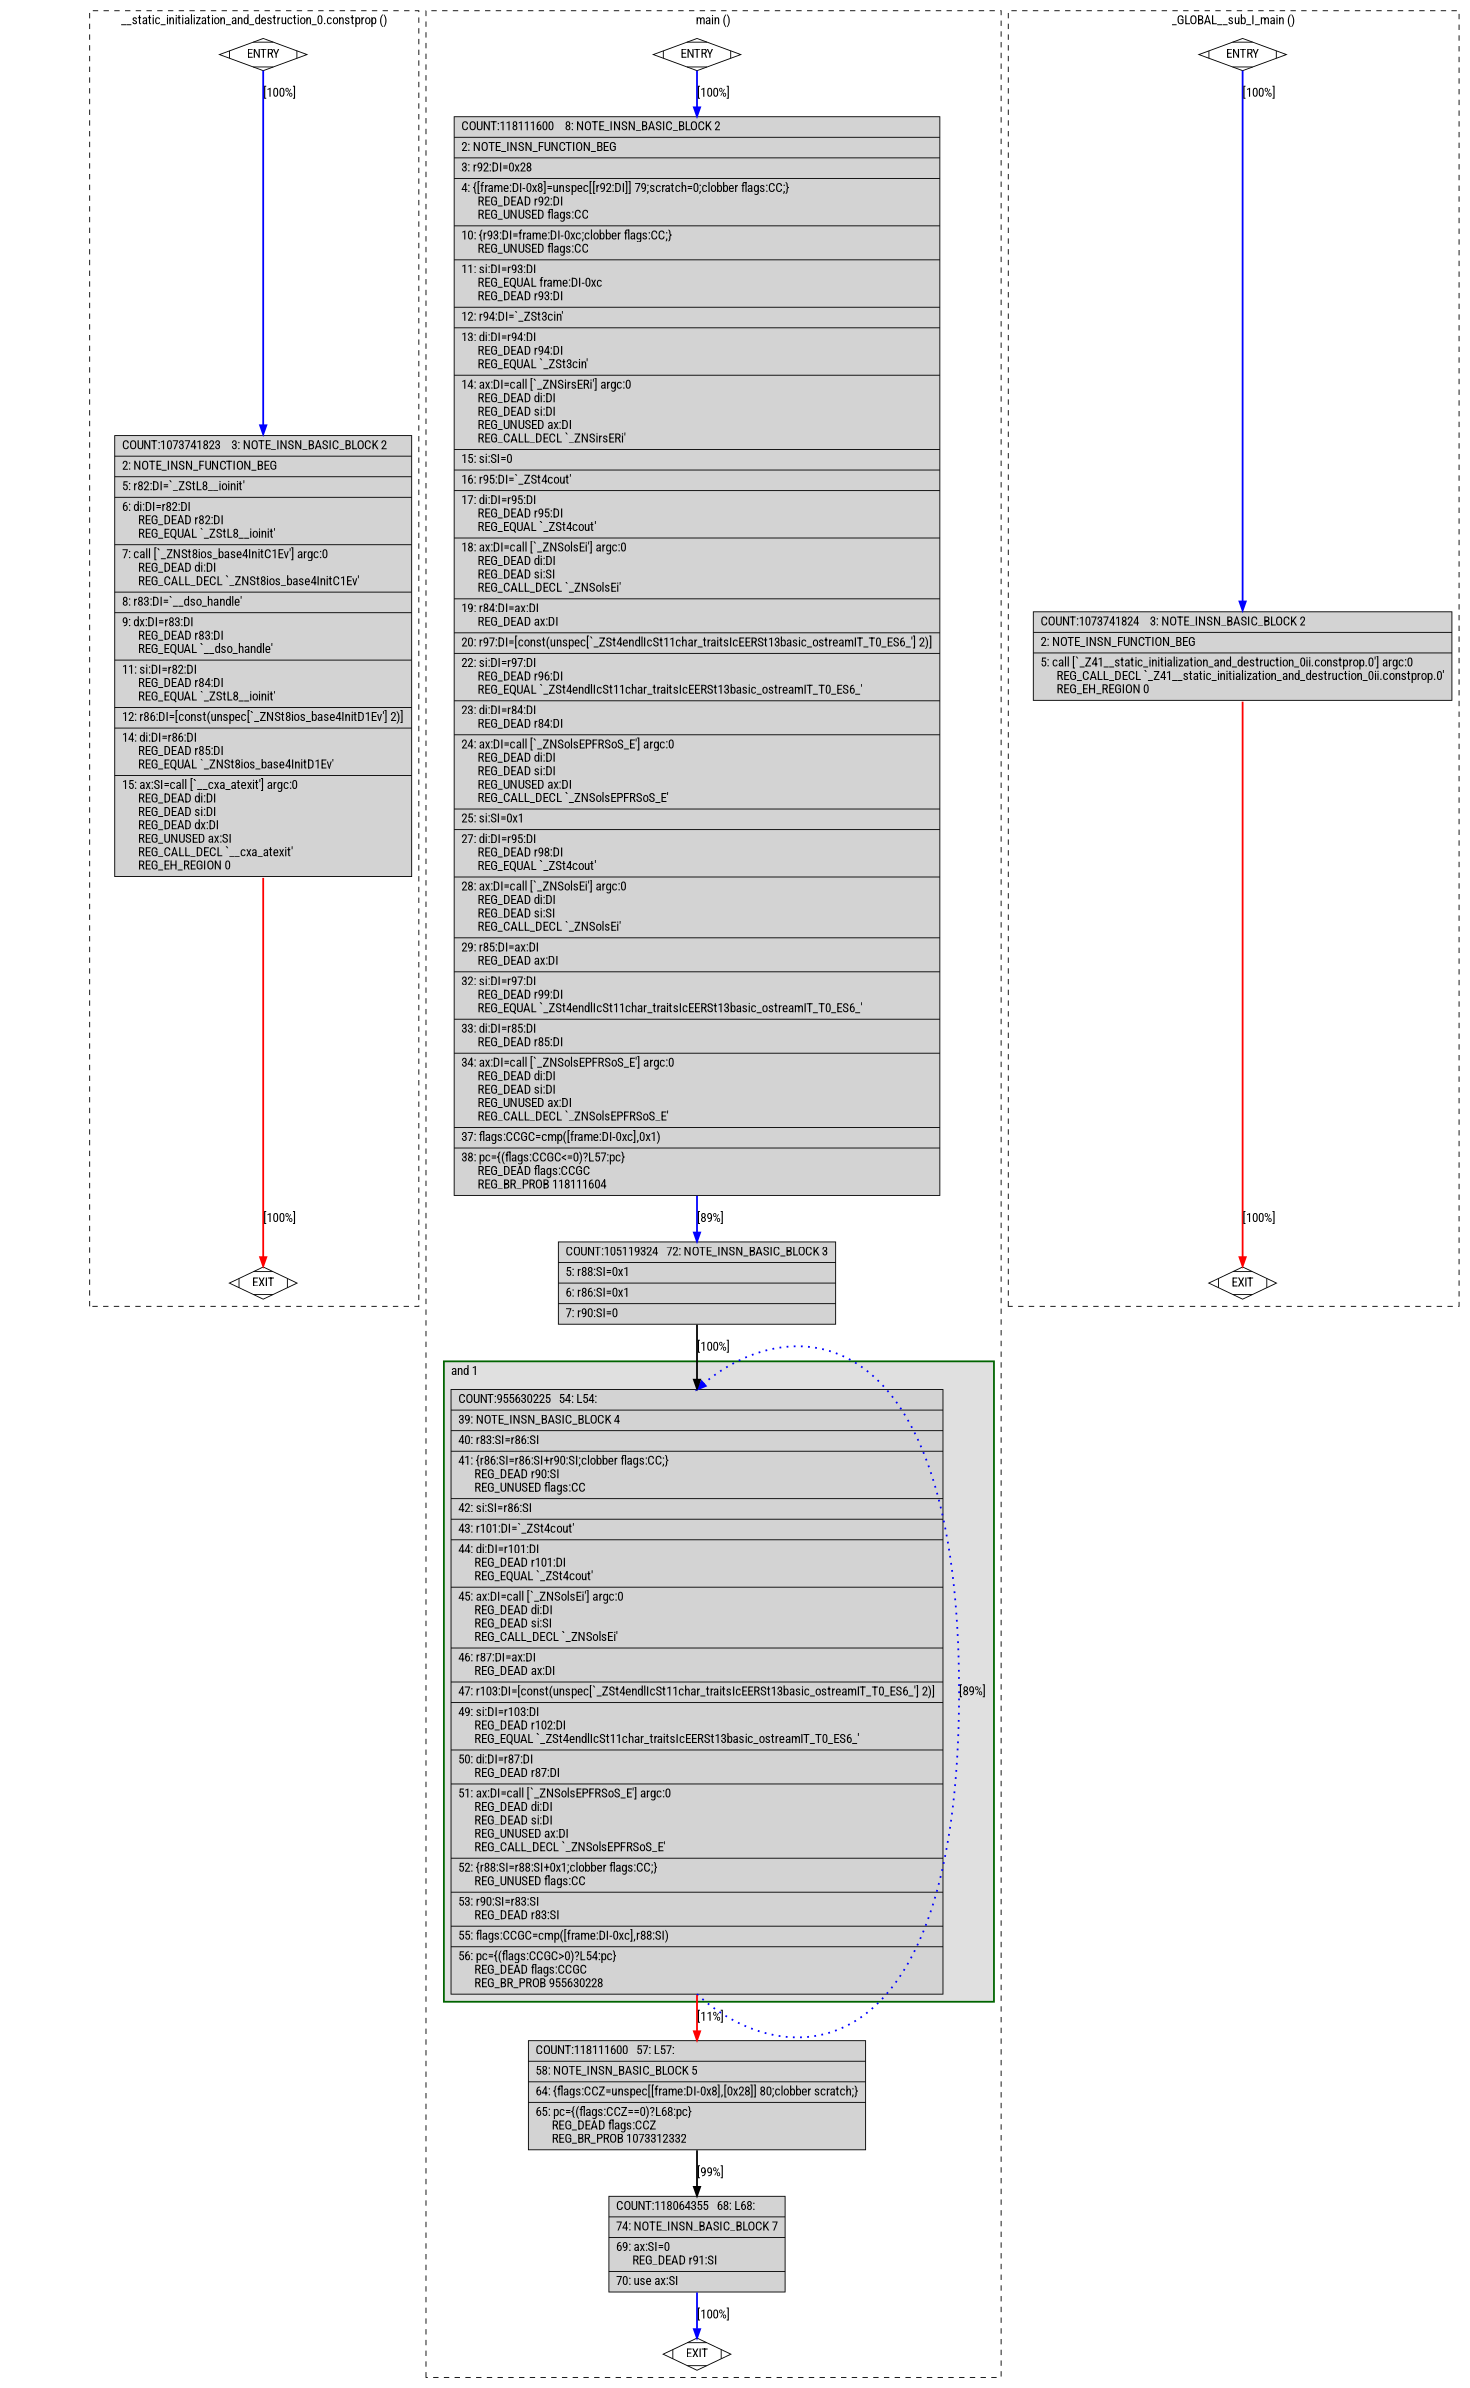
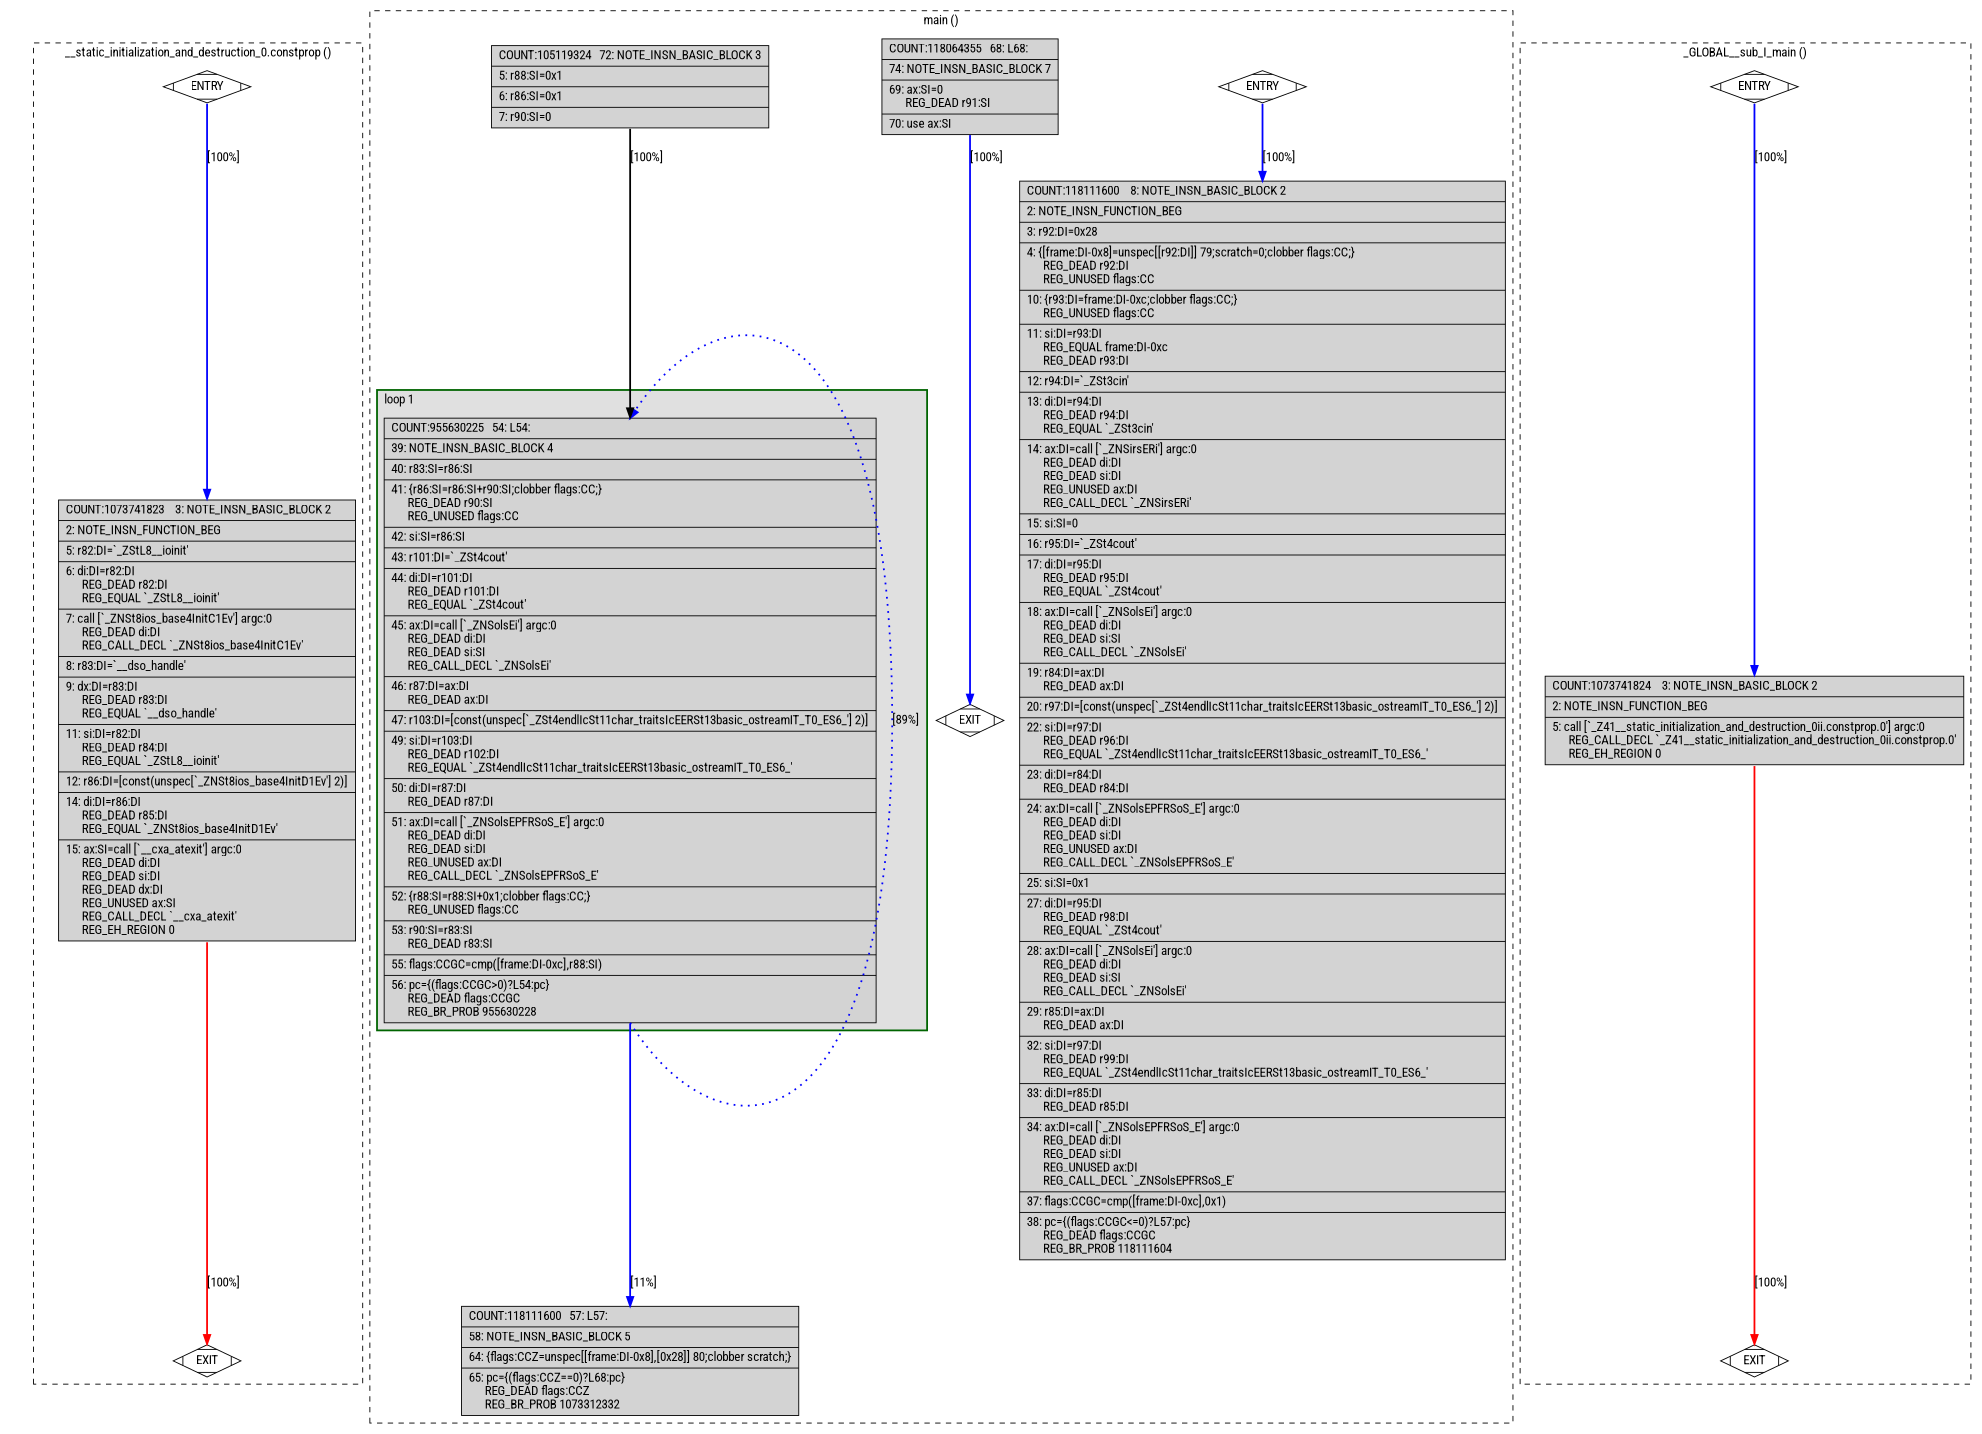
(697, 1214) -> none
(465, 1372) -> (399, 400)
(697, 2013) -> (630, 1160)
(697, 2168) -> none
